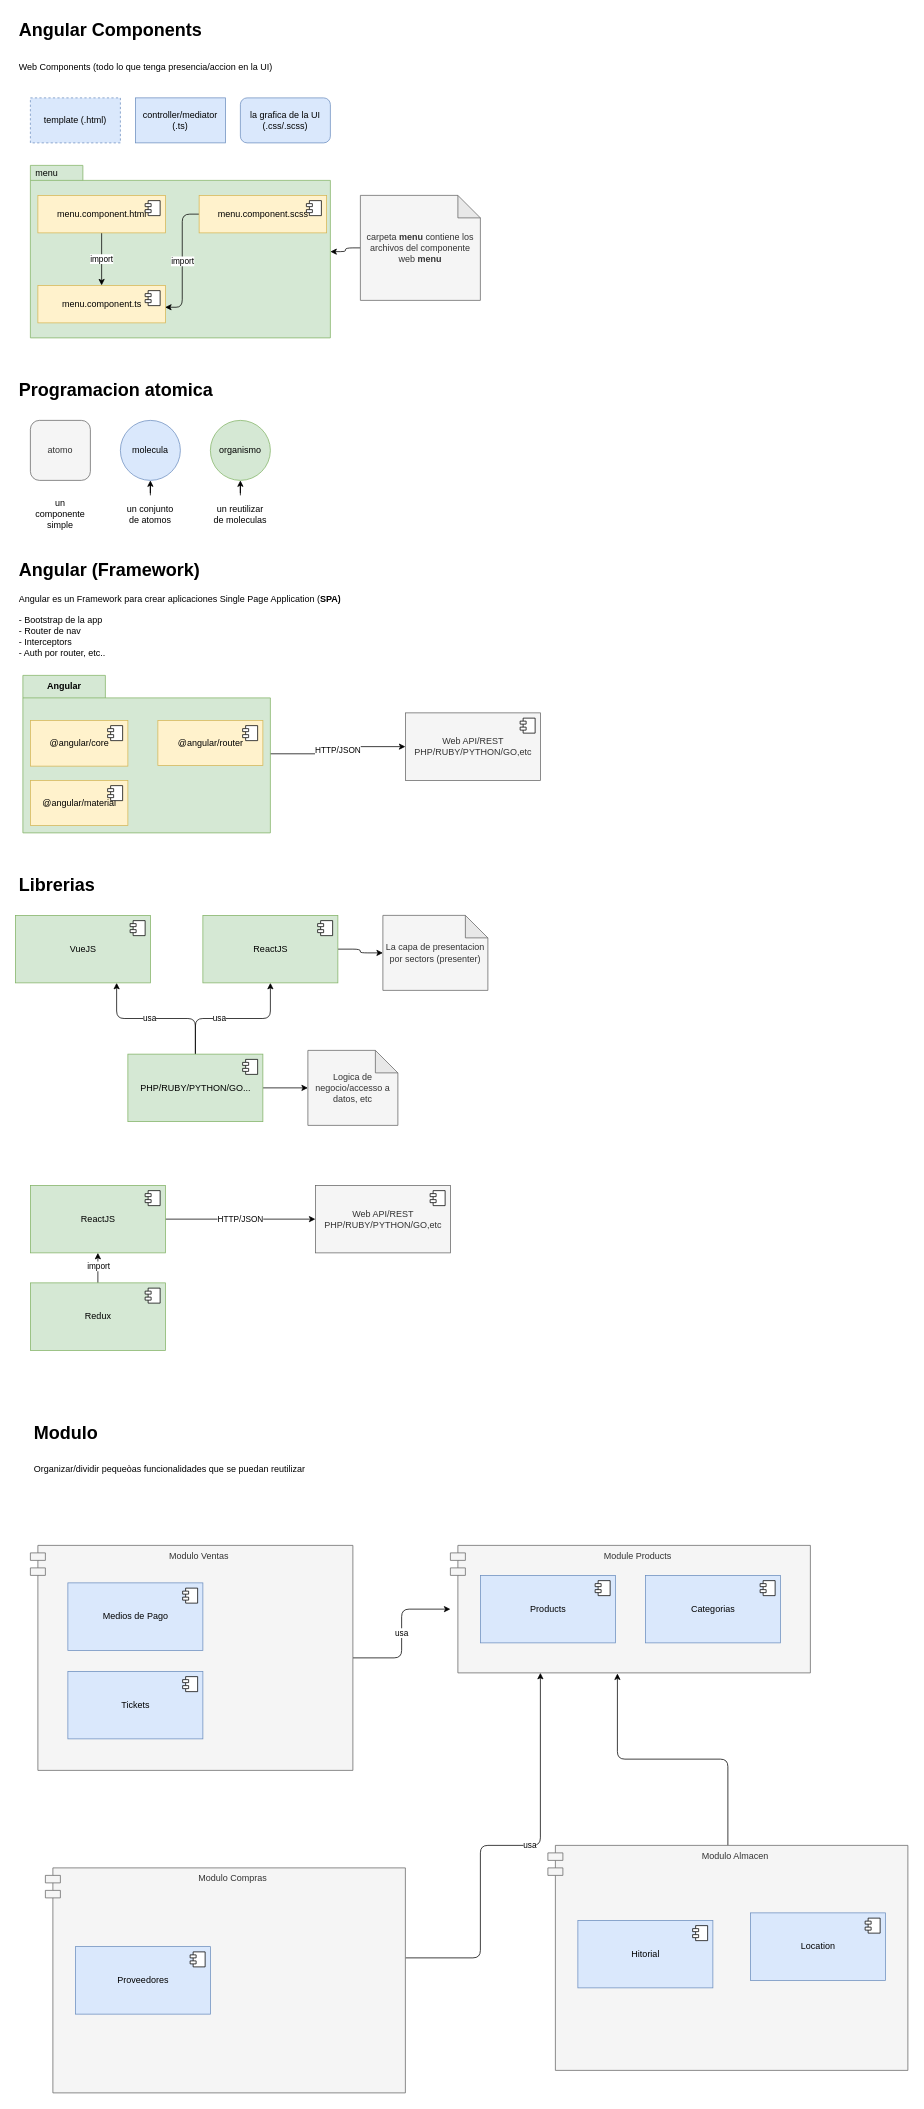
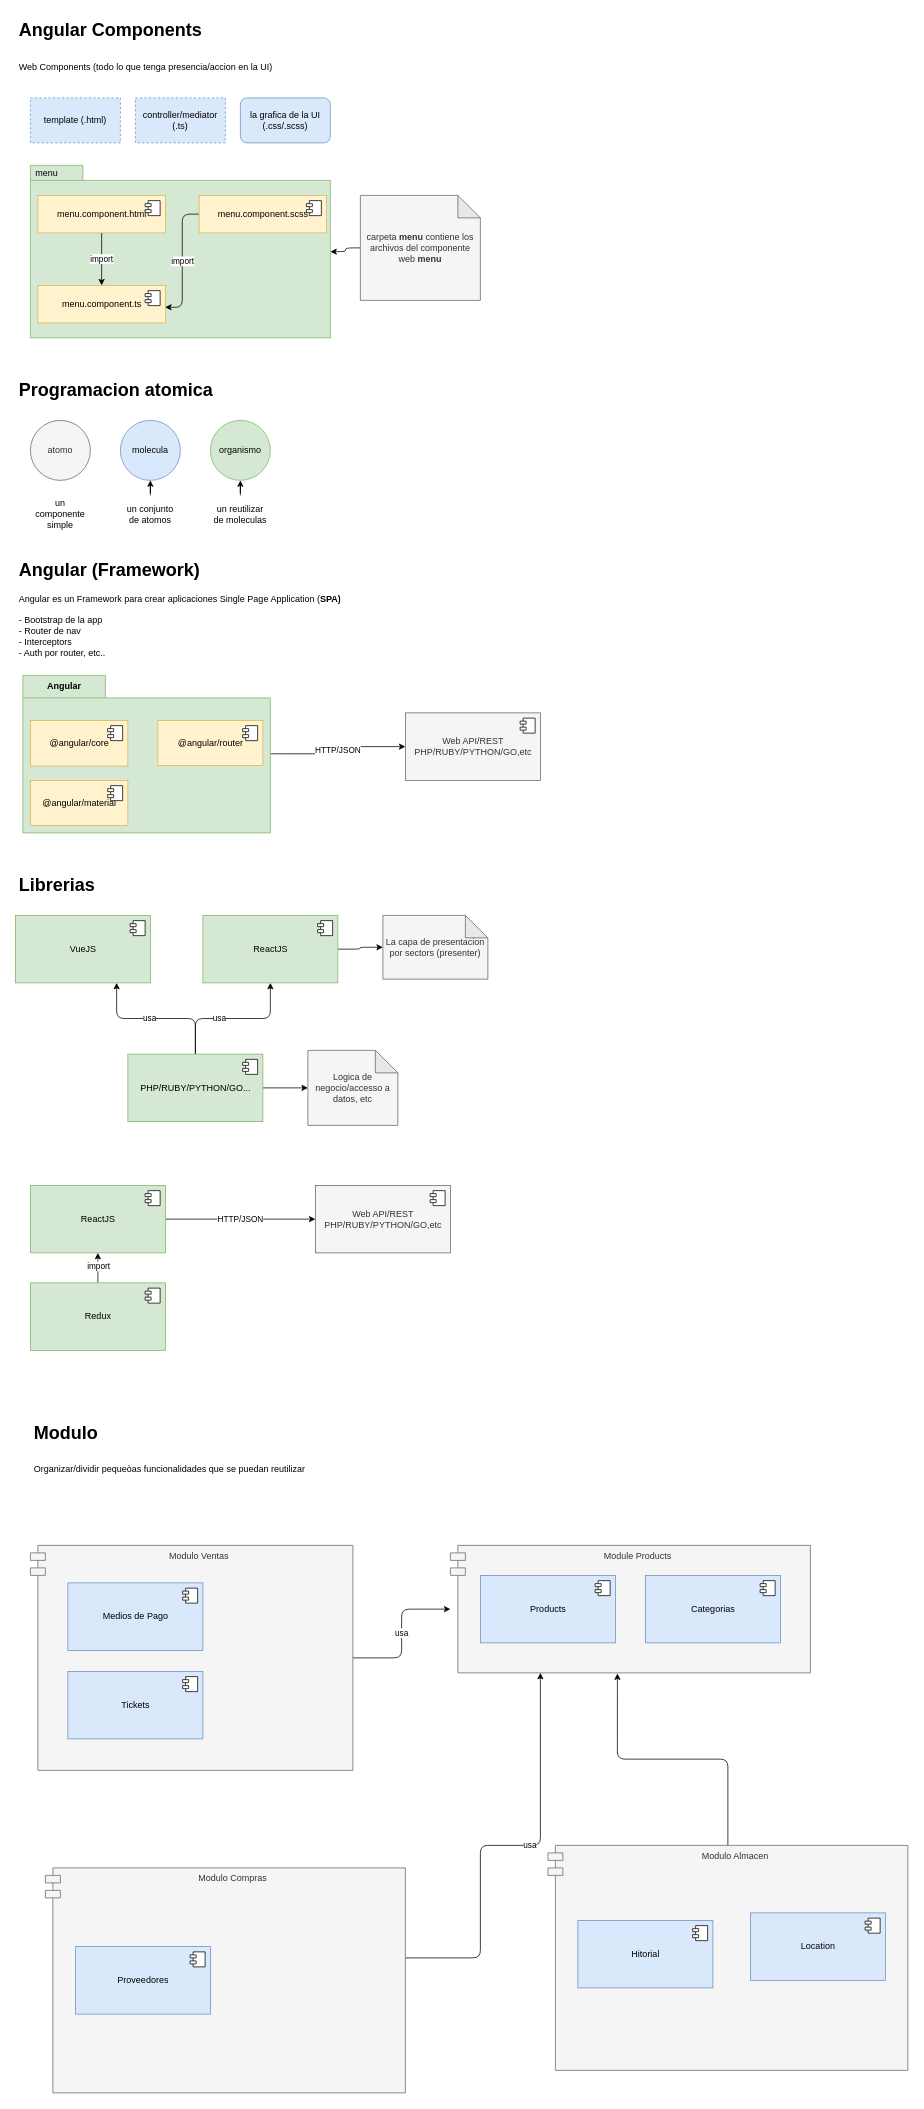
(180, 120) -> (180, 120)
(60, 450) -> (60, 450)
(435, 953) -> (435, 947)
